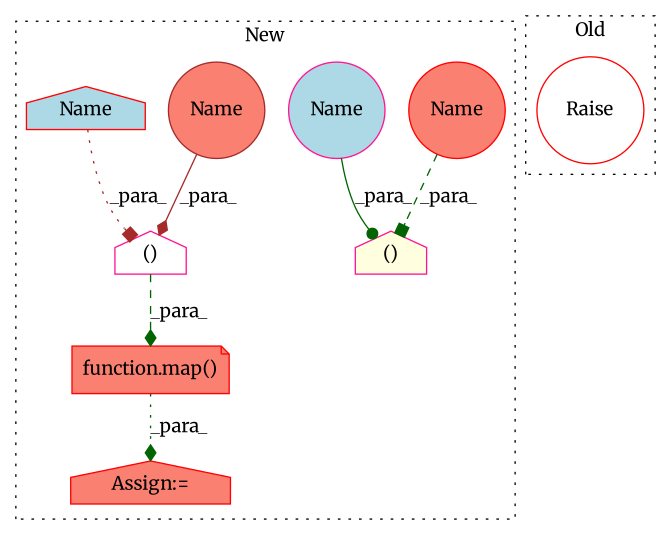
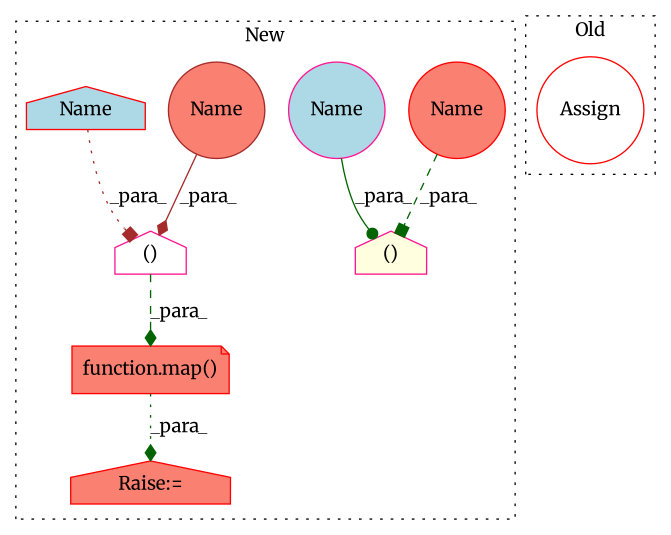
(590, 110) -> (590, 110)
(151, 485) -> (151, 485)
